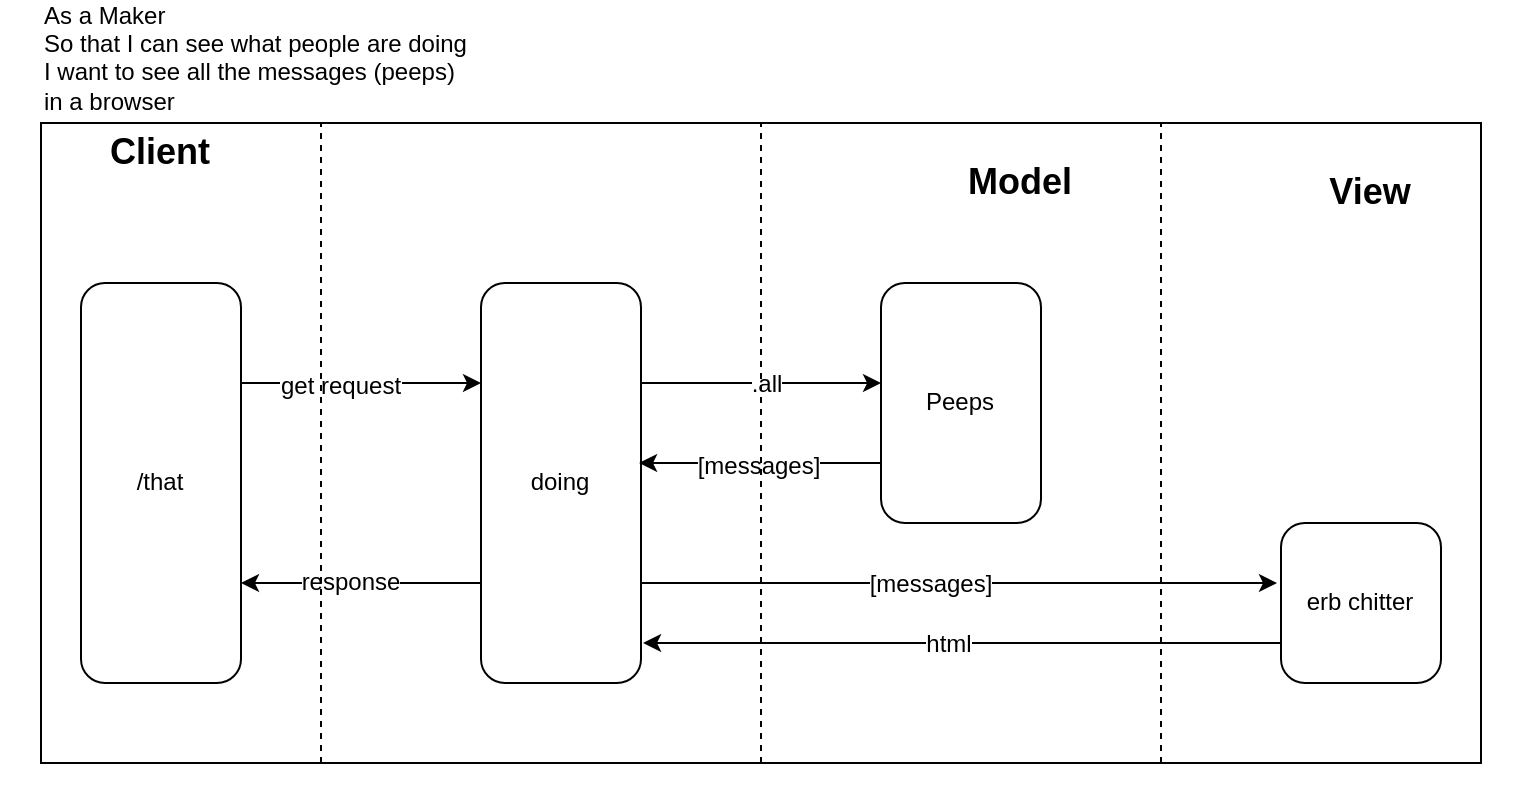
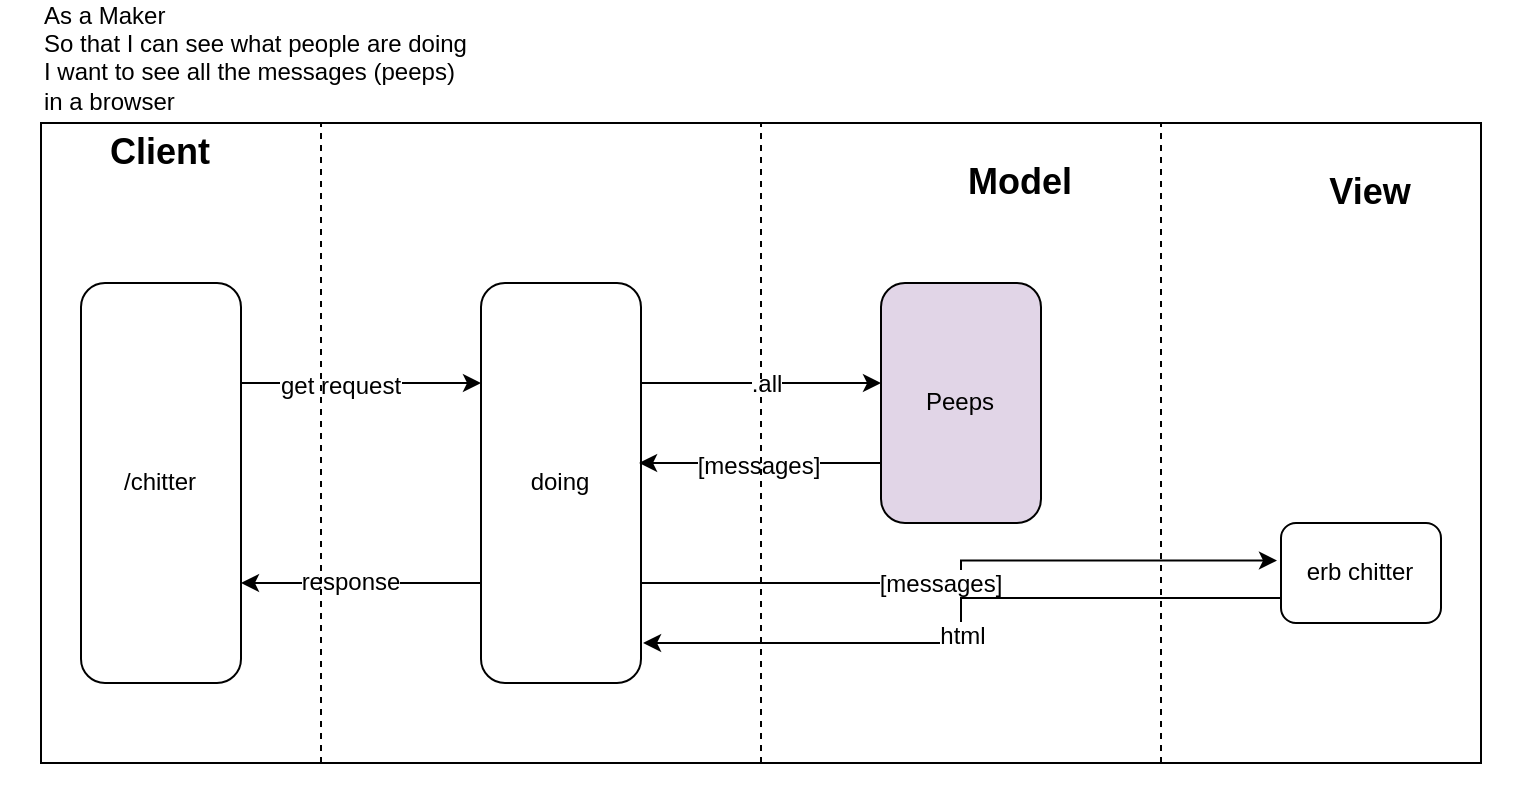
(961, 403) -> (961, 403)
(161, 483) -> (161, 483)
(1361, 603) -> (1361, 573)
